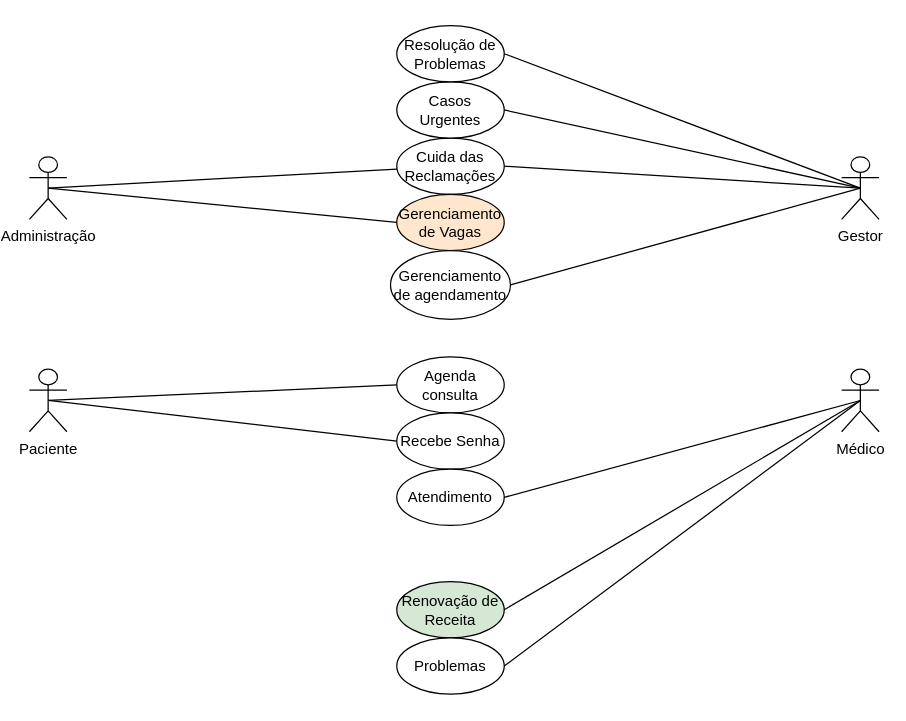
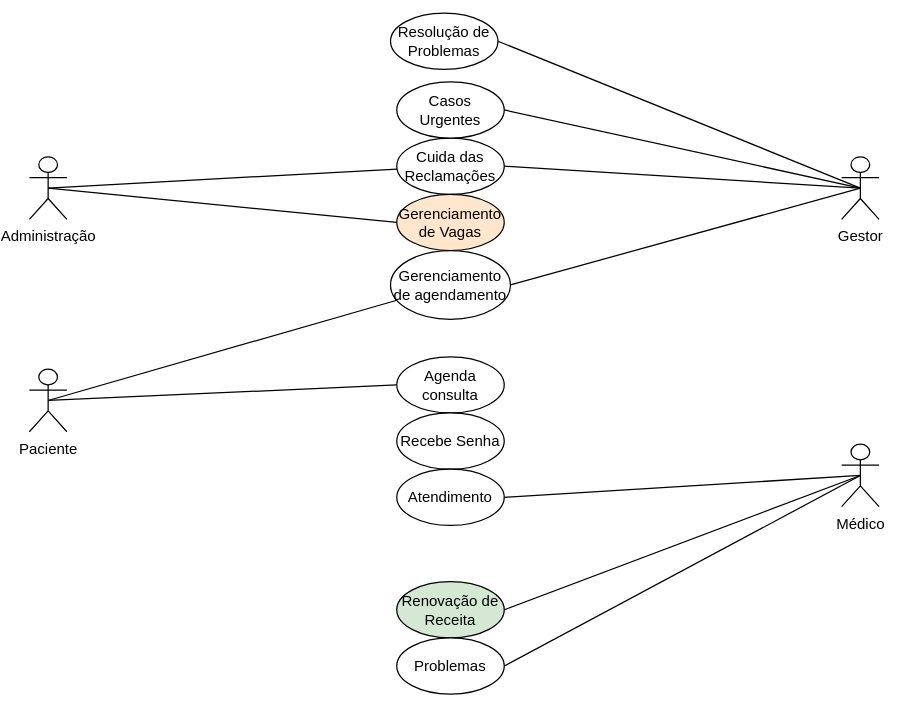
(451, 54) -> (444, 41)
(861, 401) -> (861, 476)
(228, 422) -> (230, 348)
